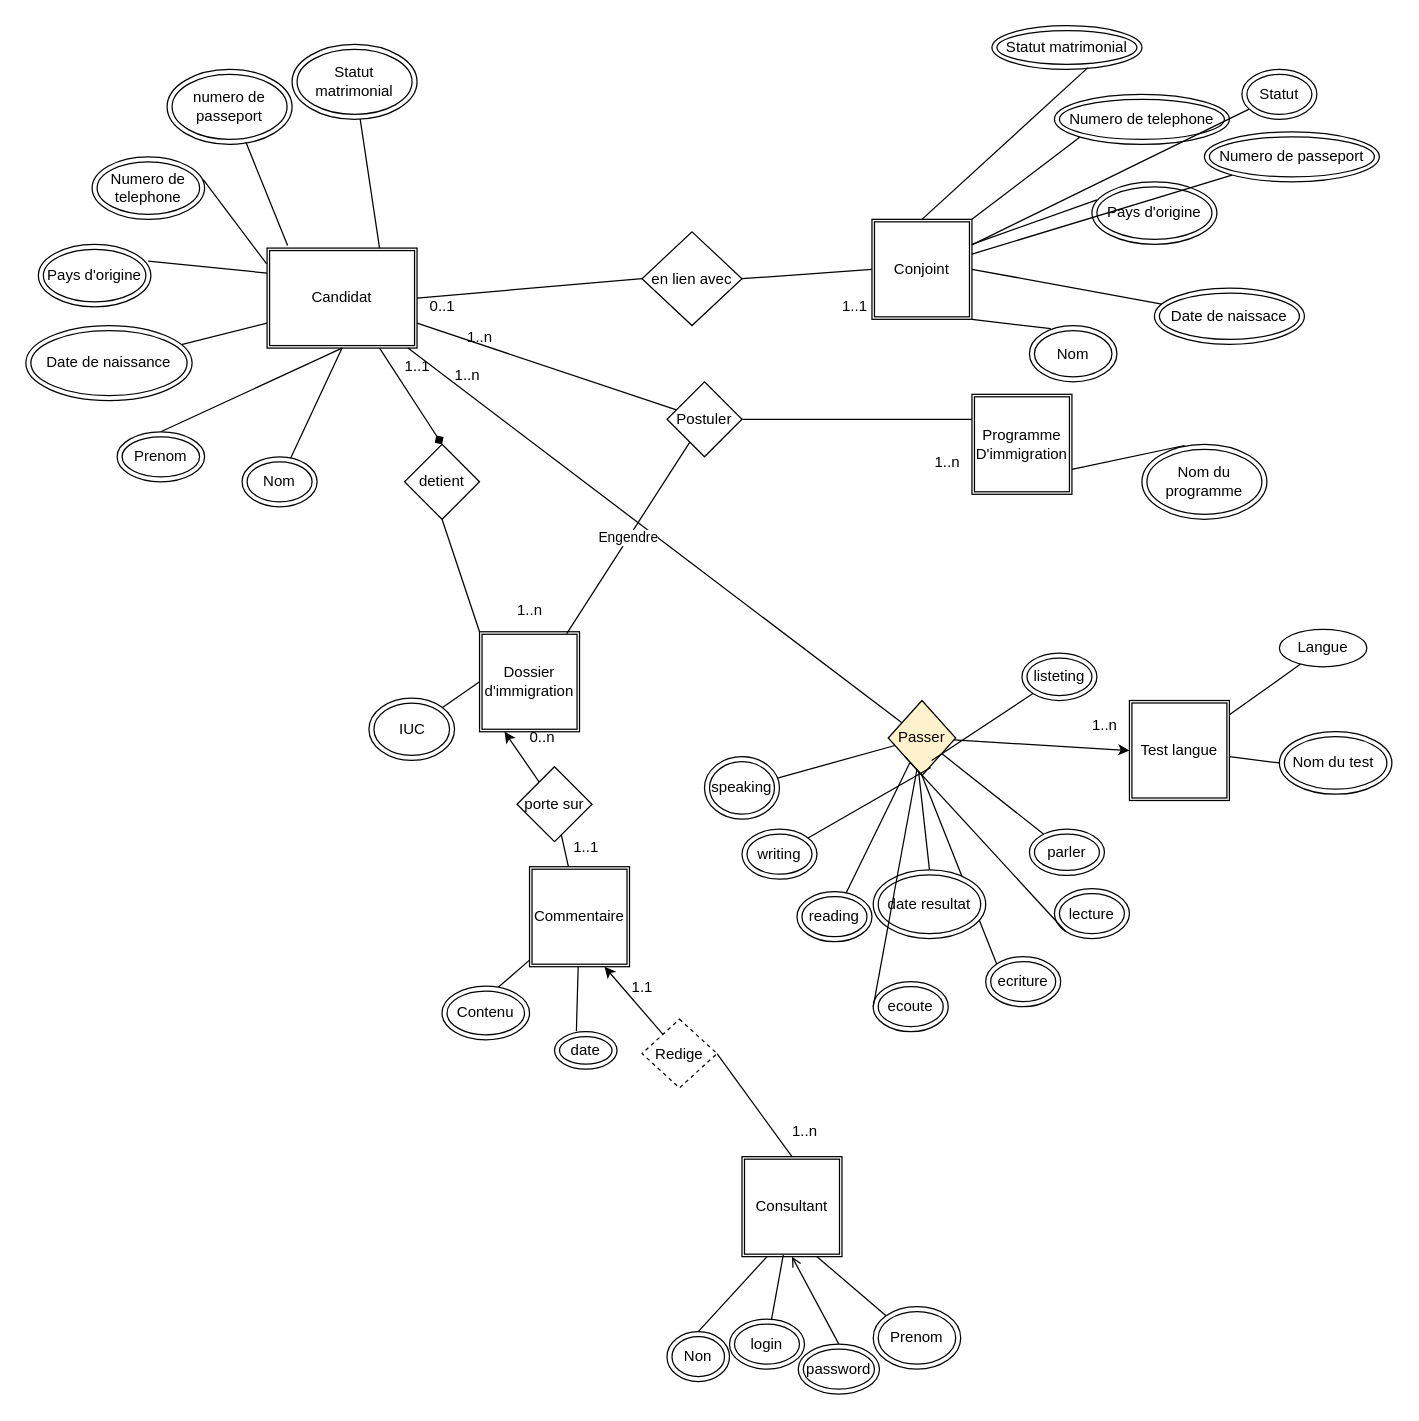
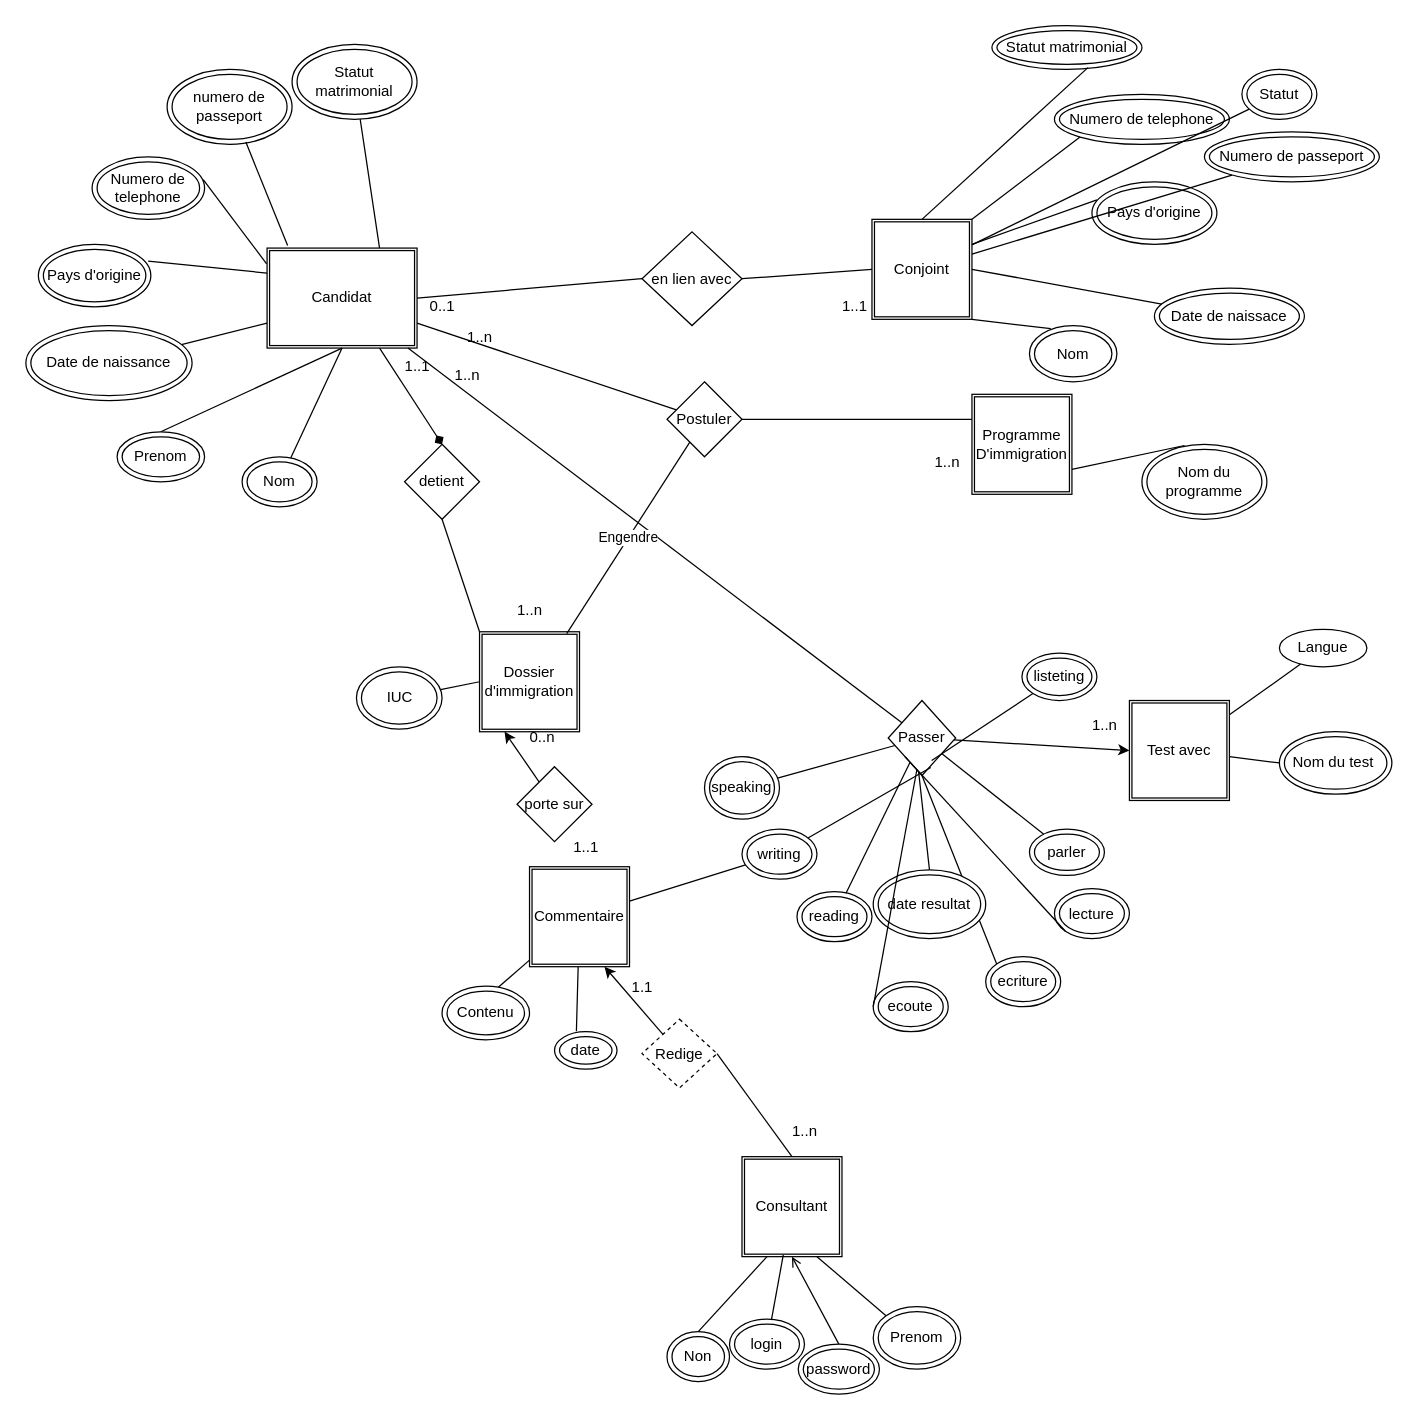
(412, 729) -> (399, 698)
(922, 738) -> (922, 738)
(1179, 751) -> (1179, 751)
(565, 851) -> (687, 883)
